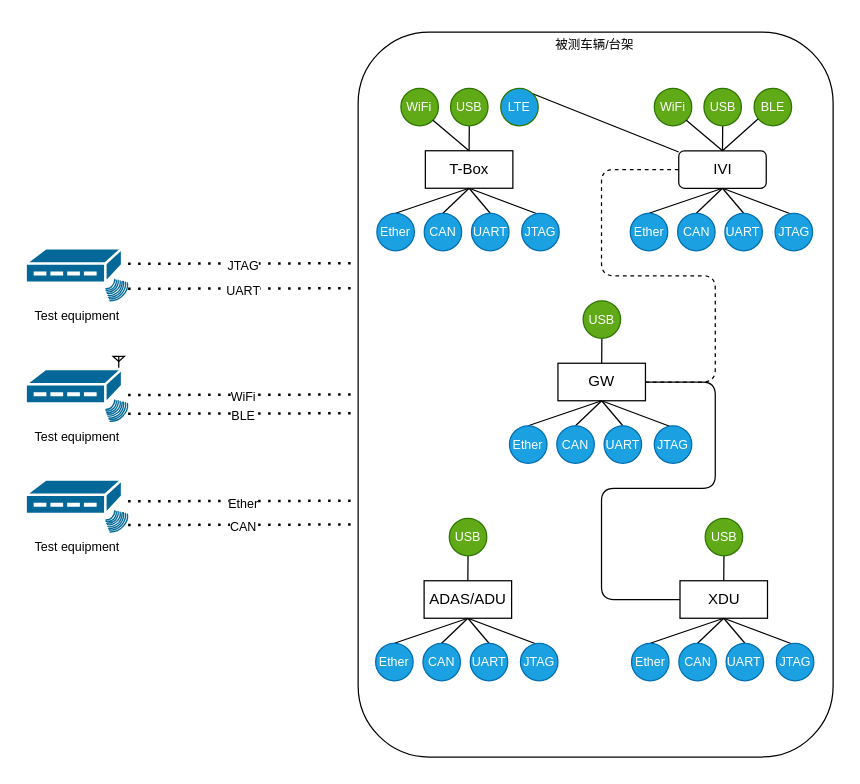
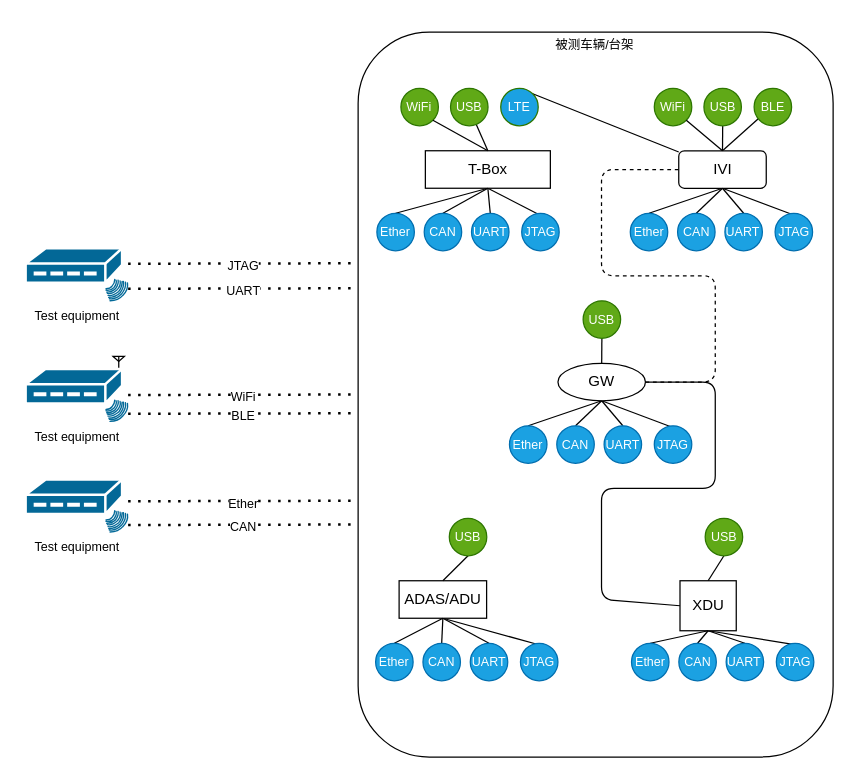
(469, 169) -> (488, 169)
(602, 382) -> (602, 382)
(468, 599) -> (443, 599)
(724, 599) -> (708, 606)
